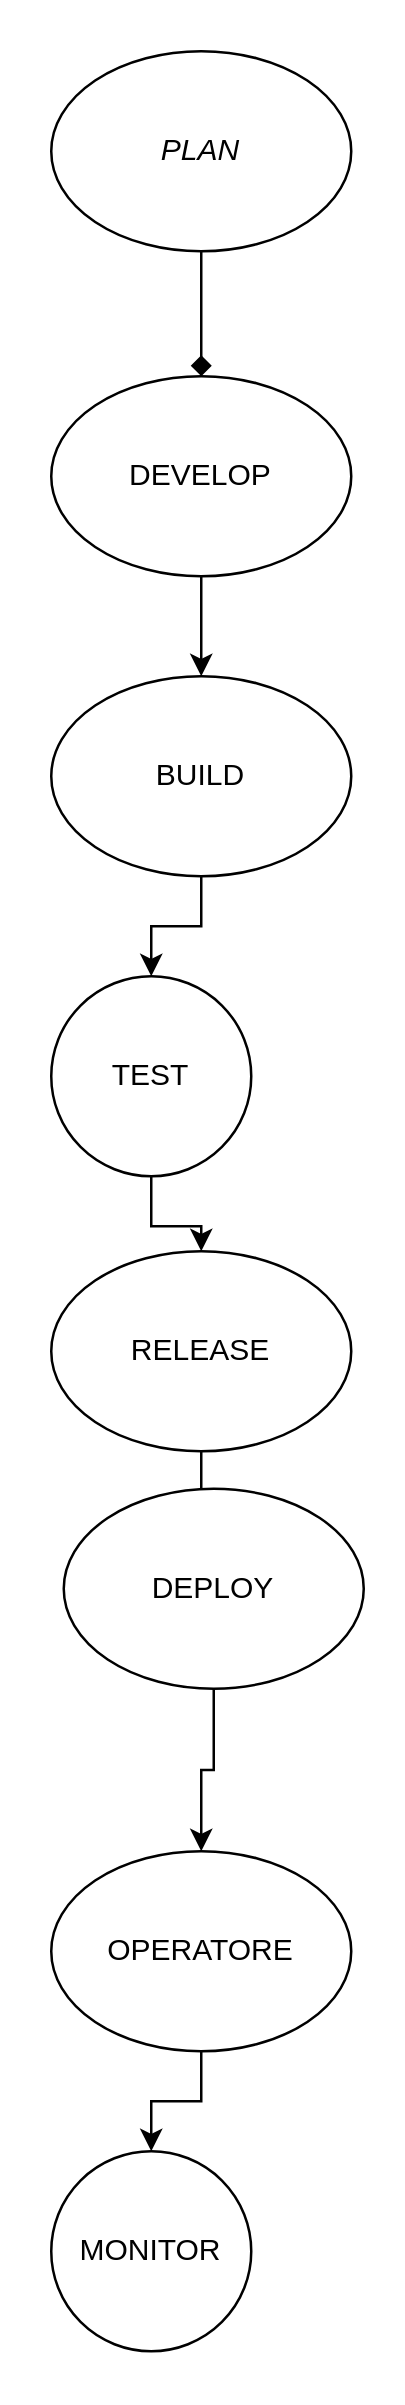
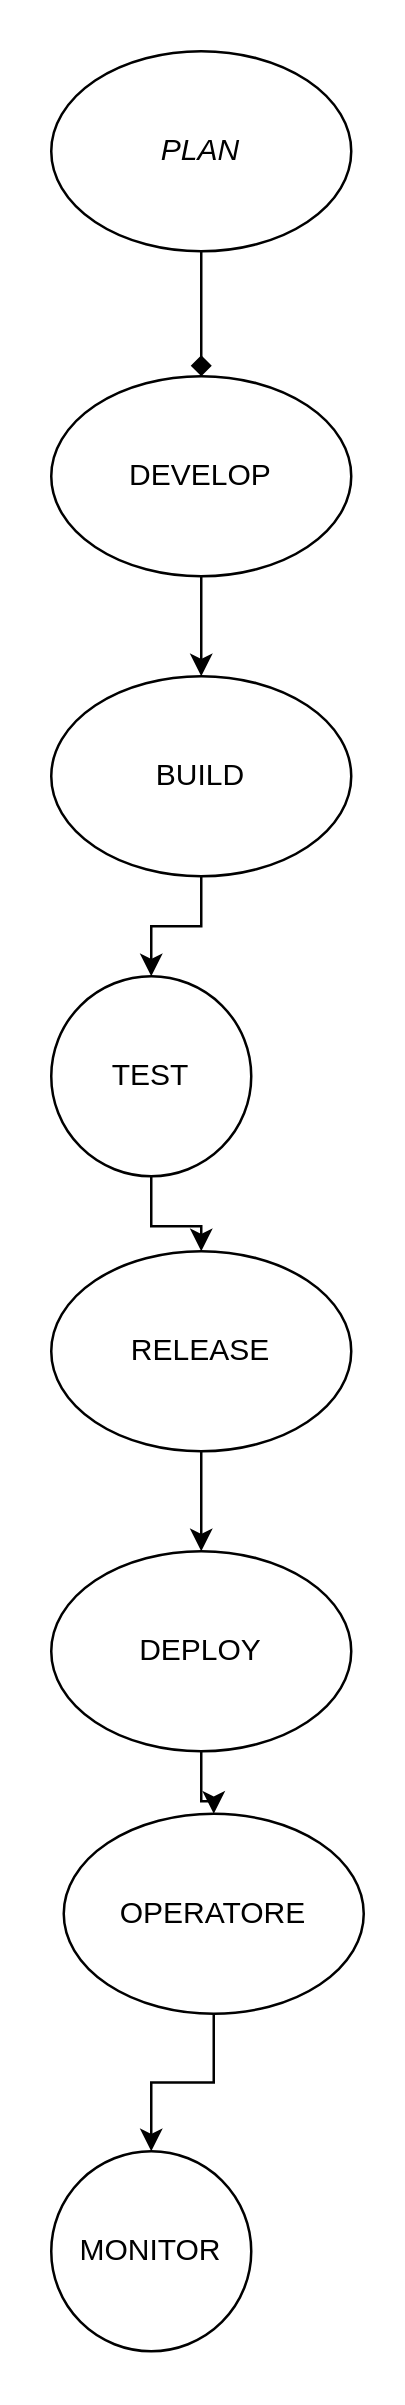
(214, 1589) -> (201, 1651)
(201, 1951) -> (214, 1914)
